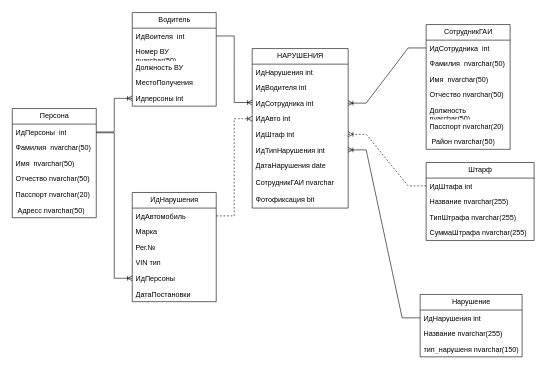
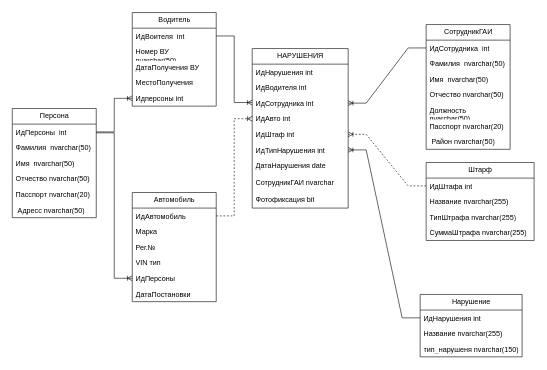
(159, 68) -> (167, 68)
(175, 200) -> (175, 200)
